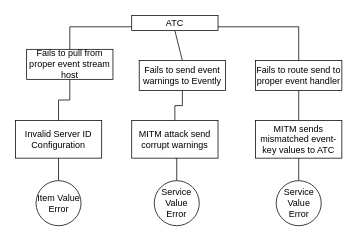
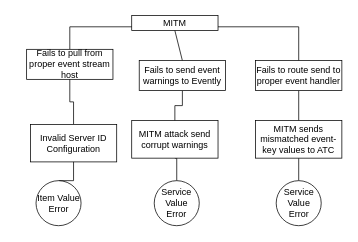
(175, 23) -> (175, 23)
(59, 139) -> (74, 143)
